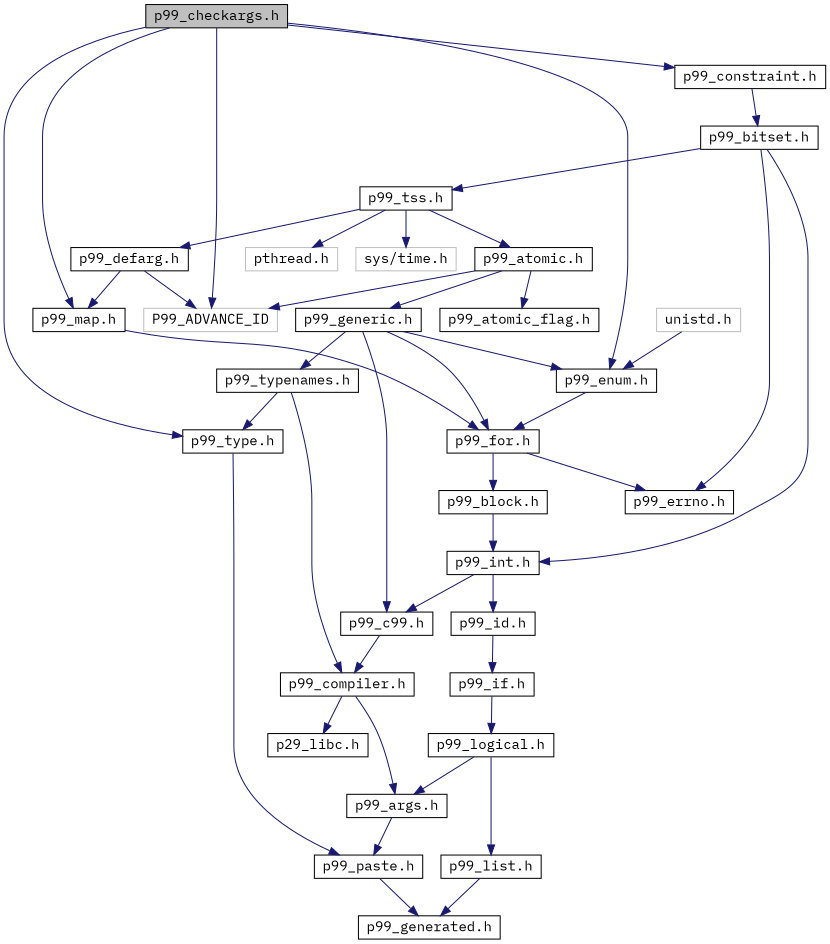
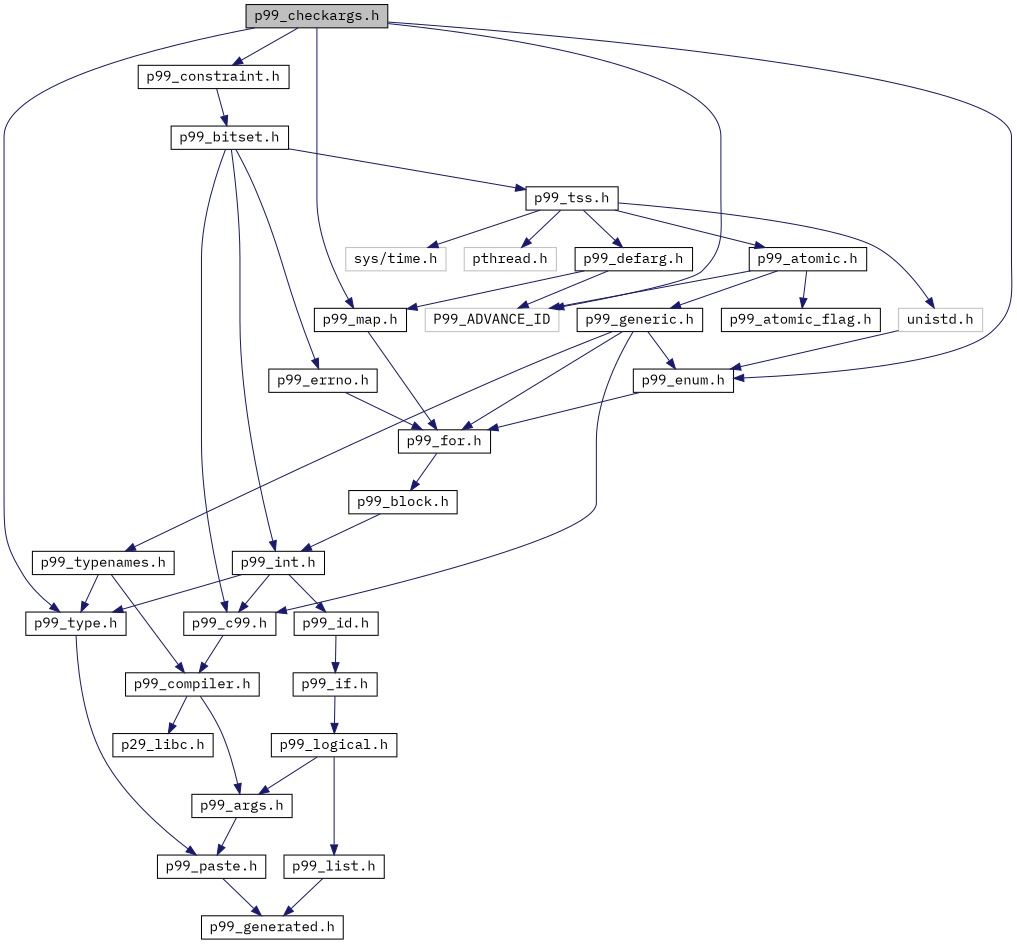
none -> (786, 223)
none -> (201, 375)
(581, 470) -> (379, 409)
none -> (182, 592)
